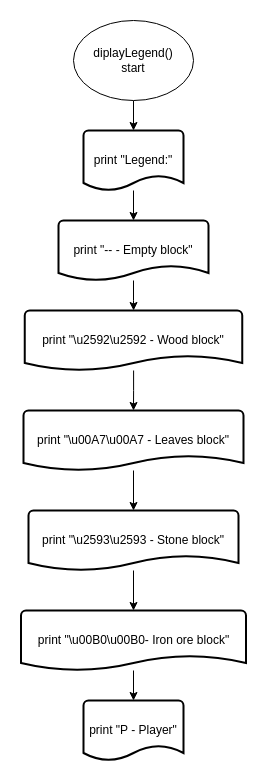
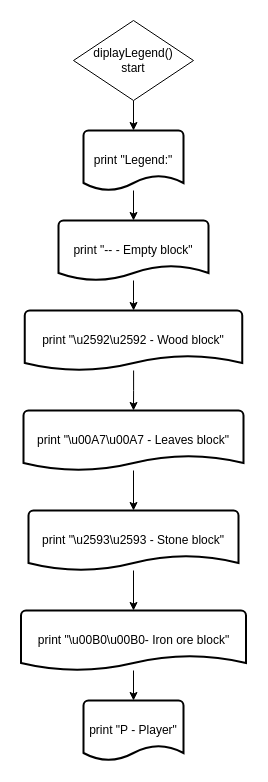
(134, 61) -> (134, 61)
